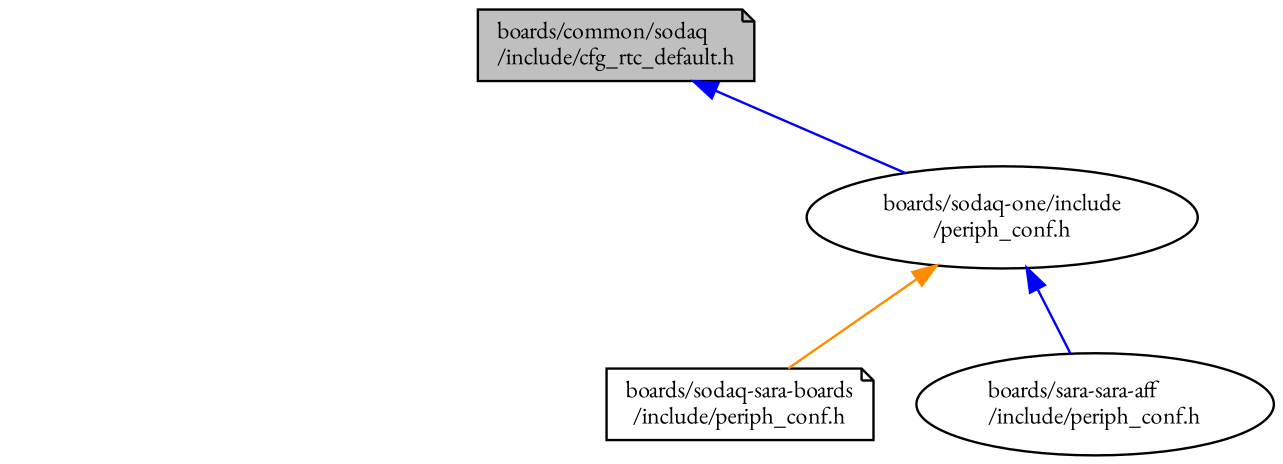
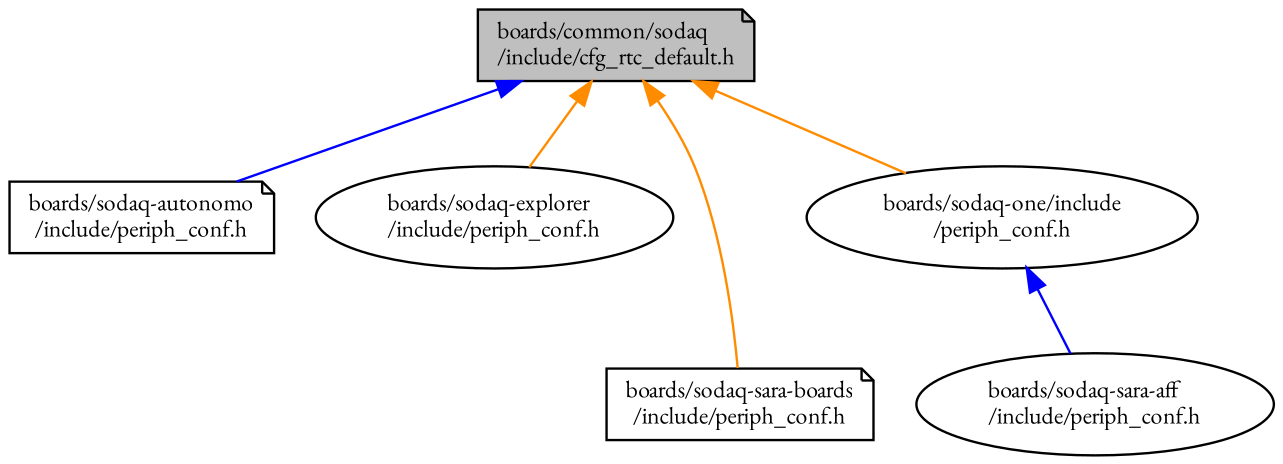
(811, 132) -> (811, 132)
none -> (142, 217)
none -> (495, 217)
(852, 324) -> (715, 229)
(1095, 404) -> (1095, 404)
